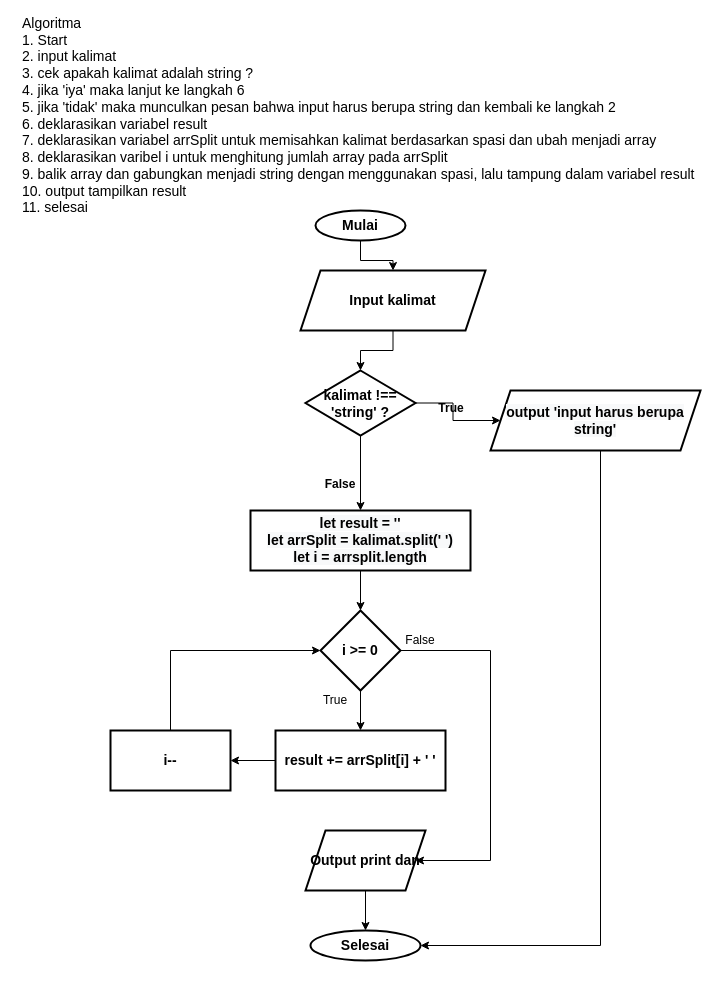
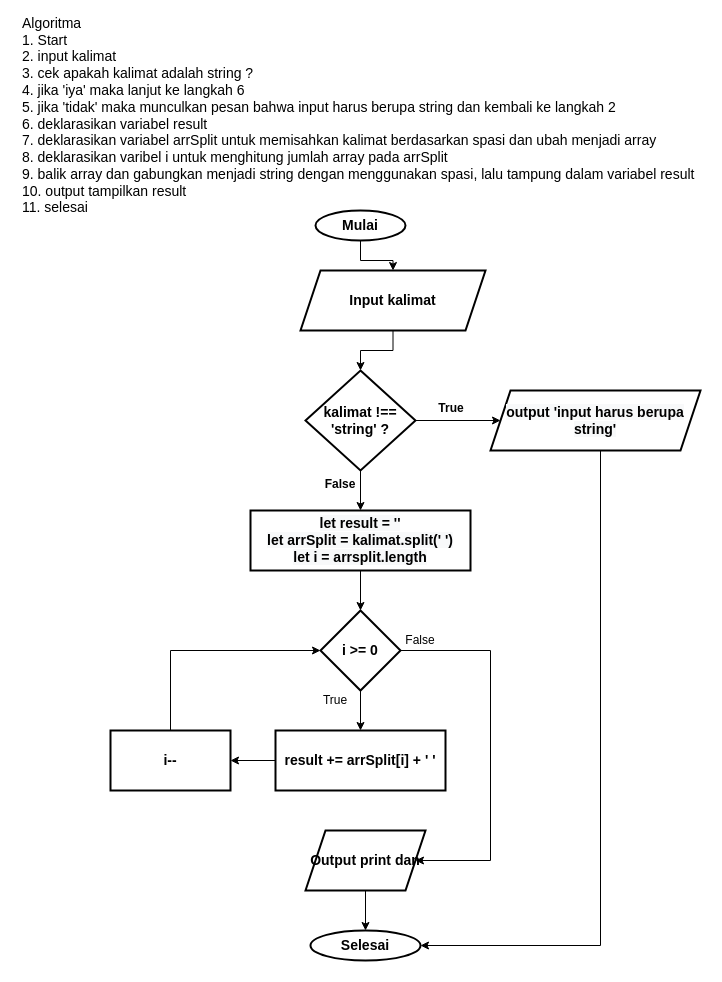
(361, 403) -> (361, 421)
